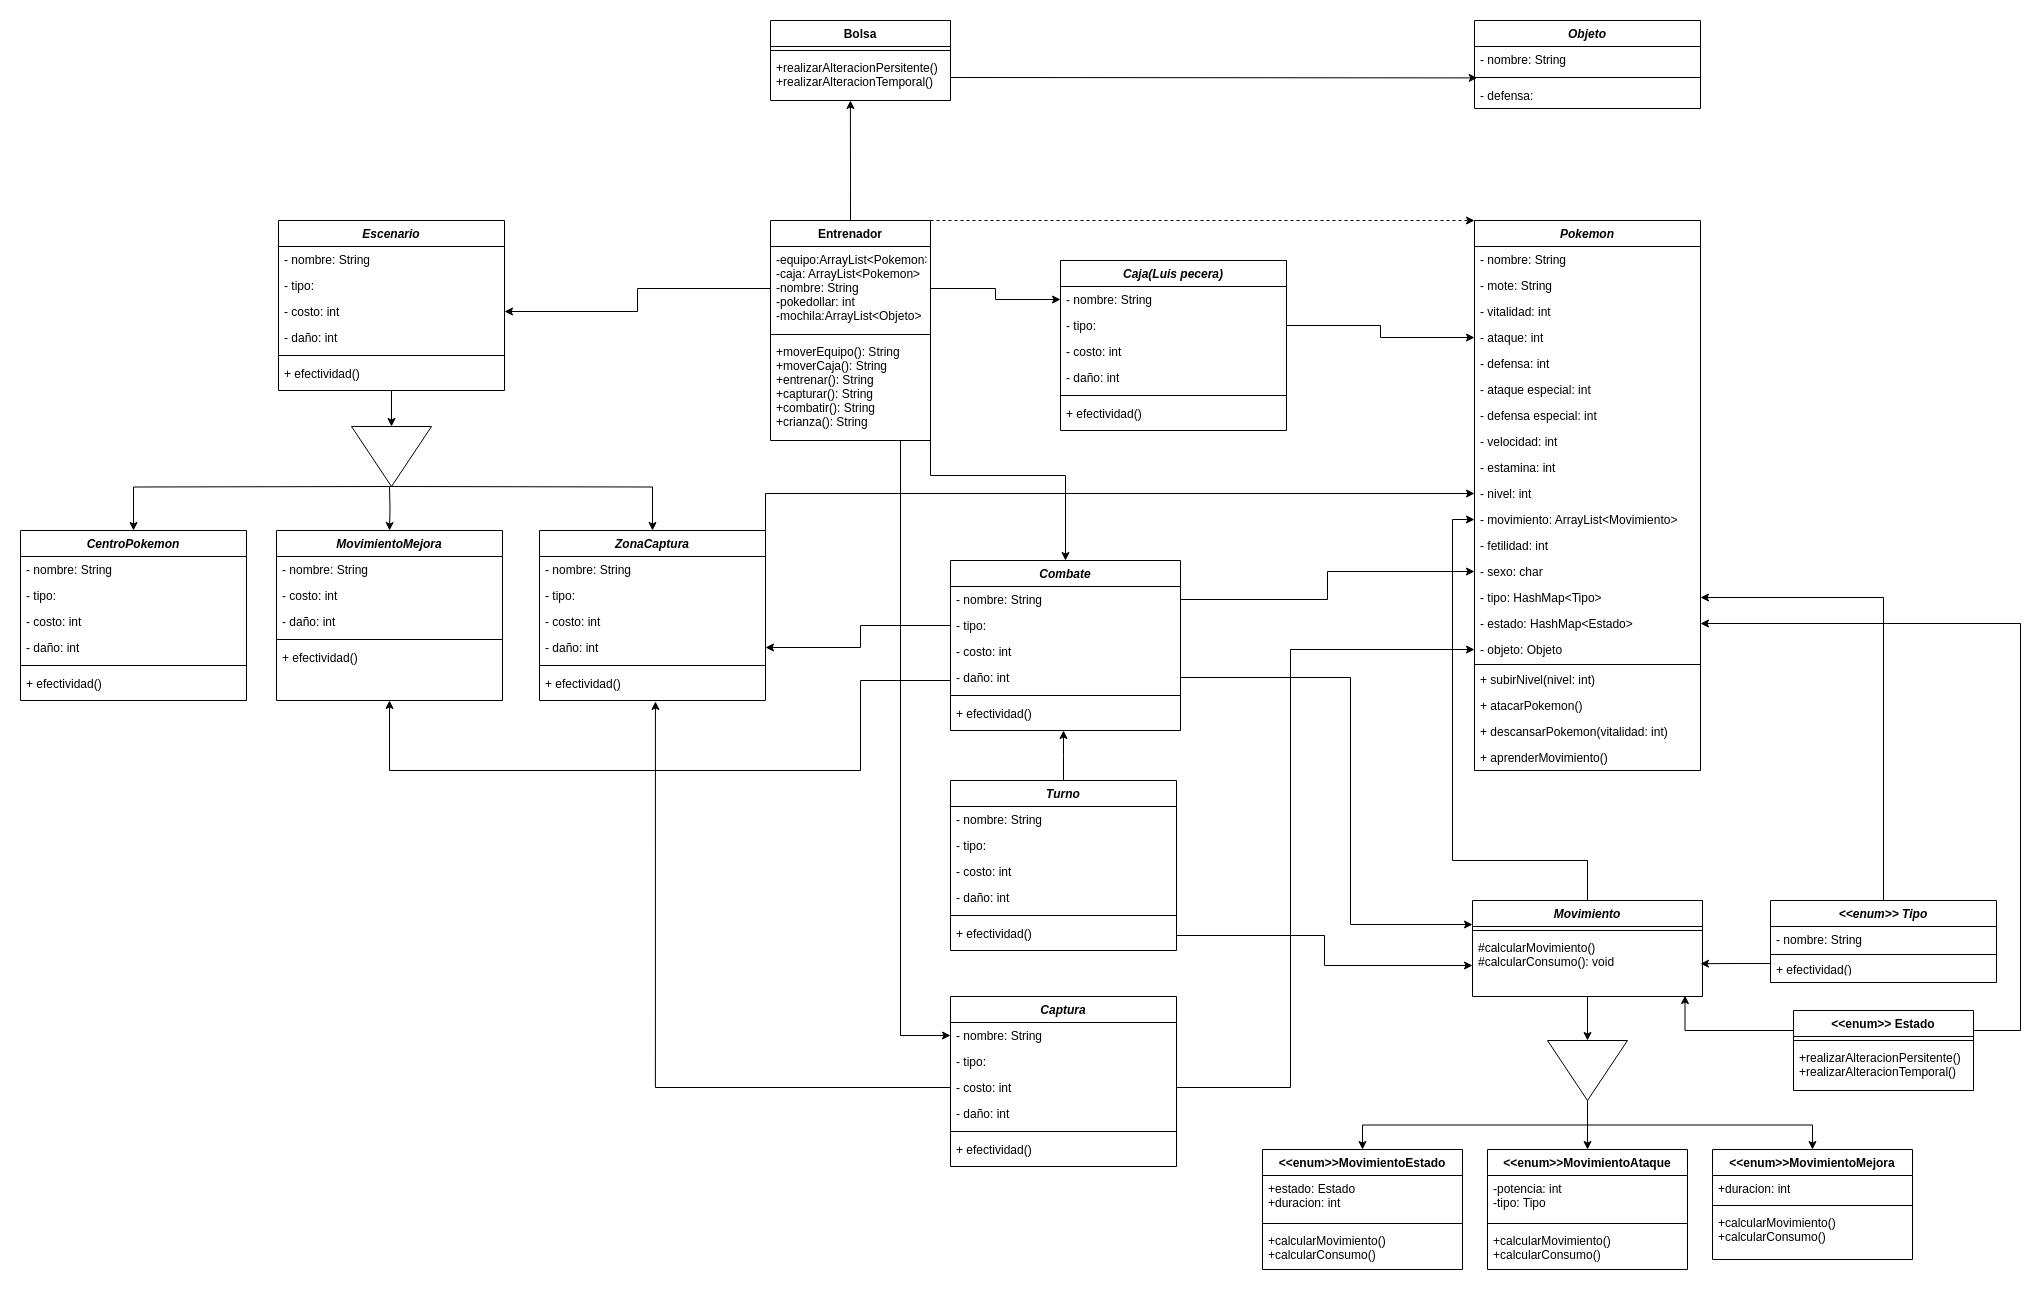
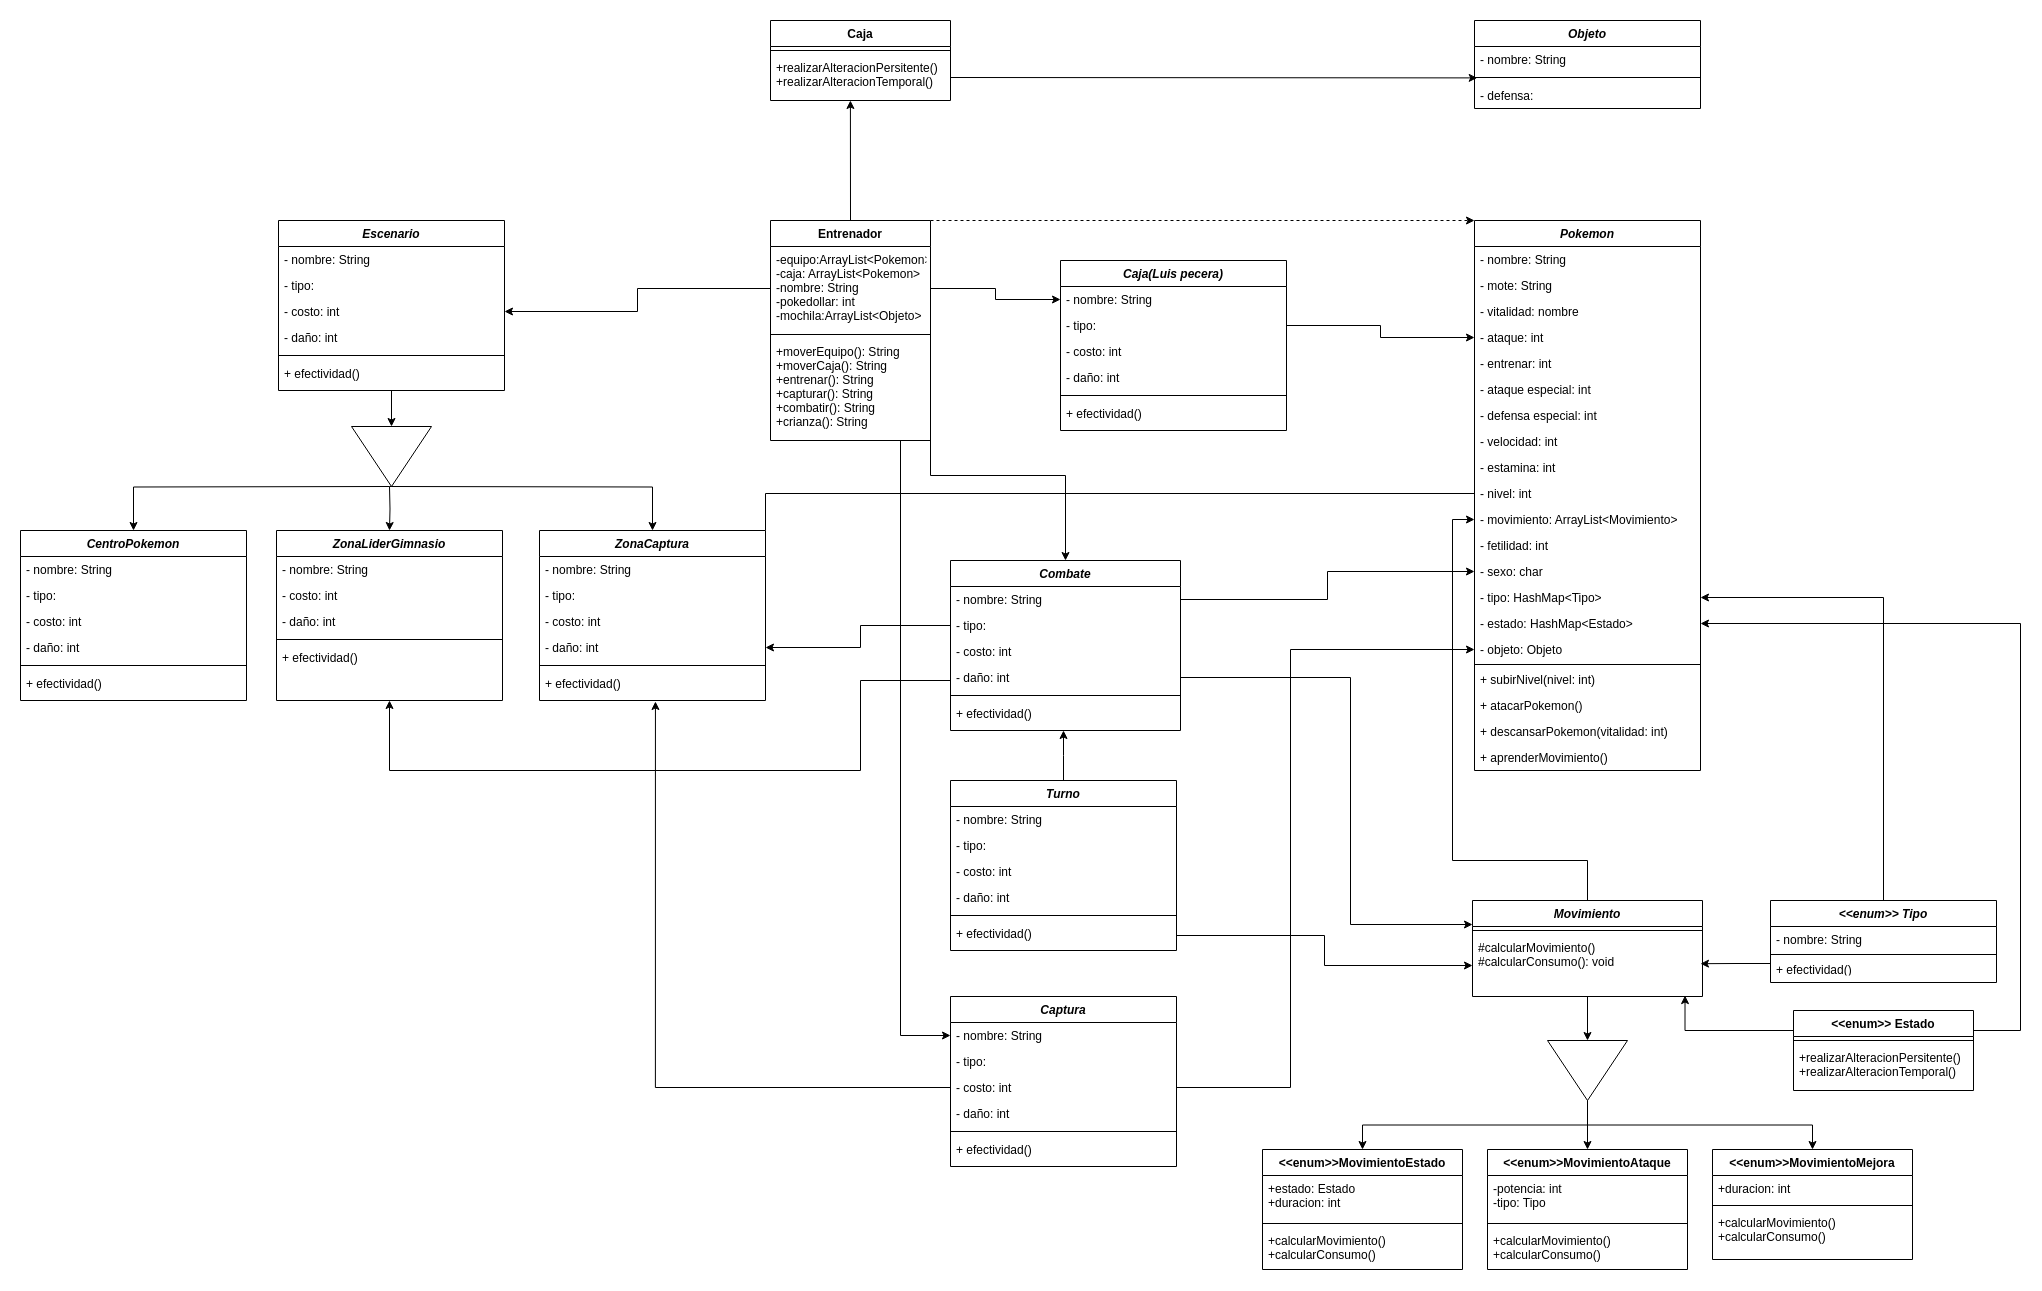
(860, 34) -> (860, 34)
(1523, 312) -> (1534, 312)
(1521, 364) -> (1524, 364)
(1466, 494) -> (1468, 494)
(389, 544) -> (389, 544)
